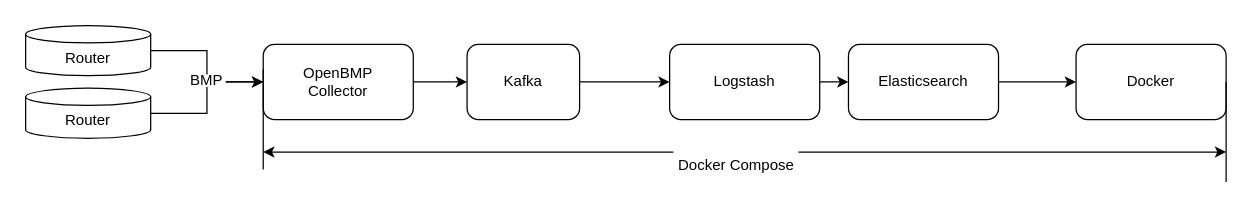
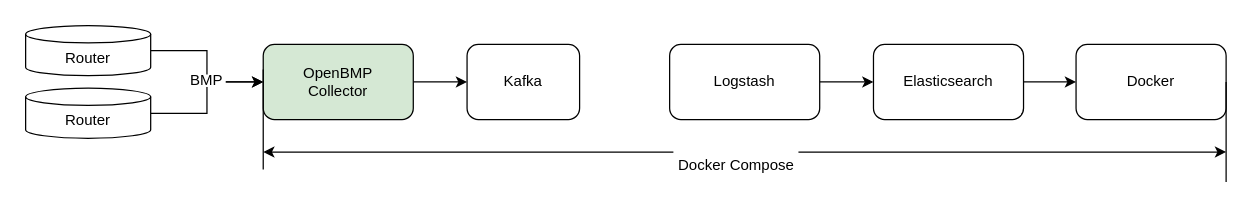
(338, 82) -> (338, 82)
(620, 82) -> none
(923, 82) -> (948, 82)
